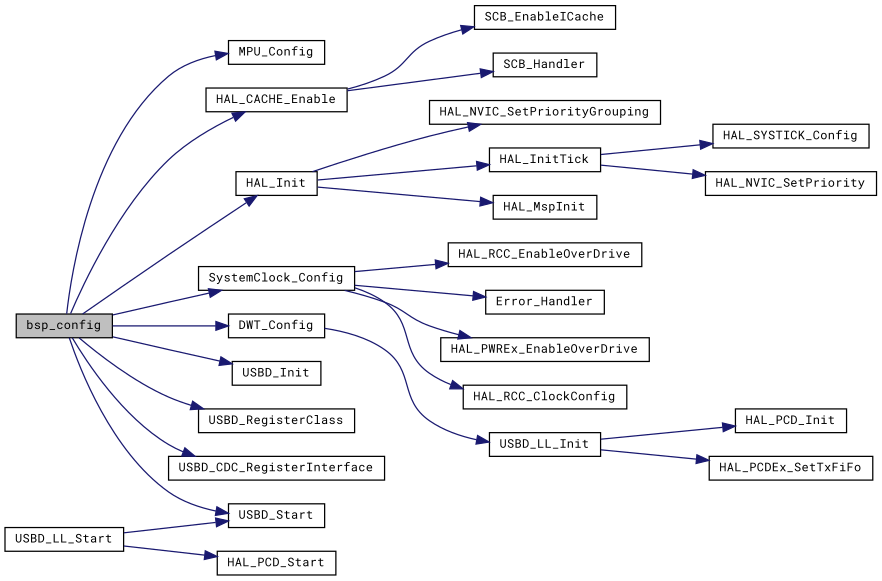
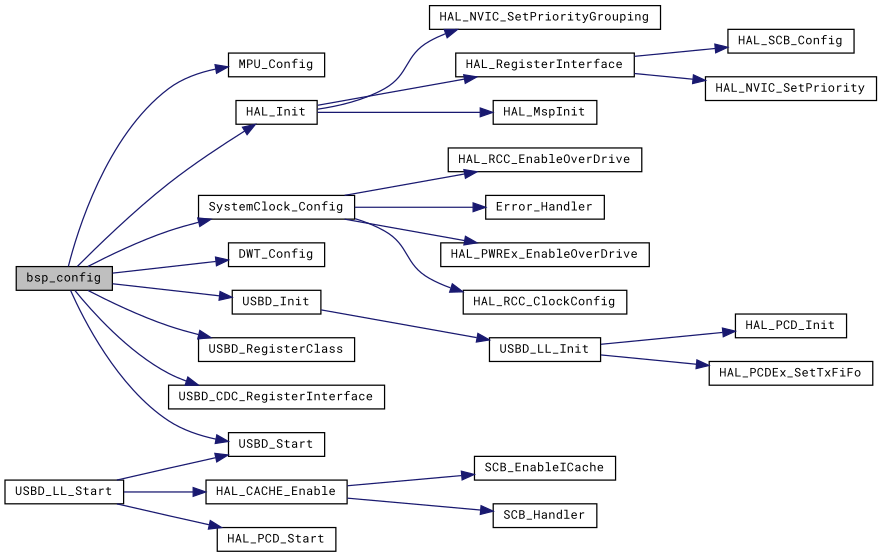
(791, 136) -> (791, 41)
(545, 160) -> (545, 65)
(134, 200) -> (159, 492)
(405, 379) -> (399, 324)
